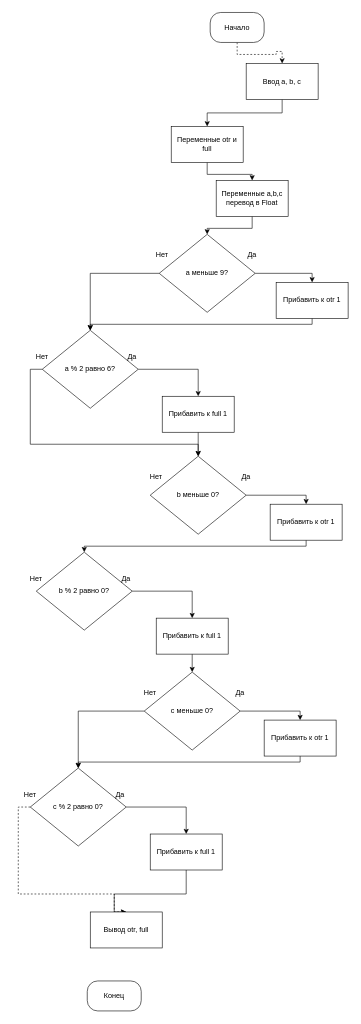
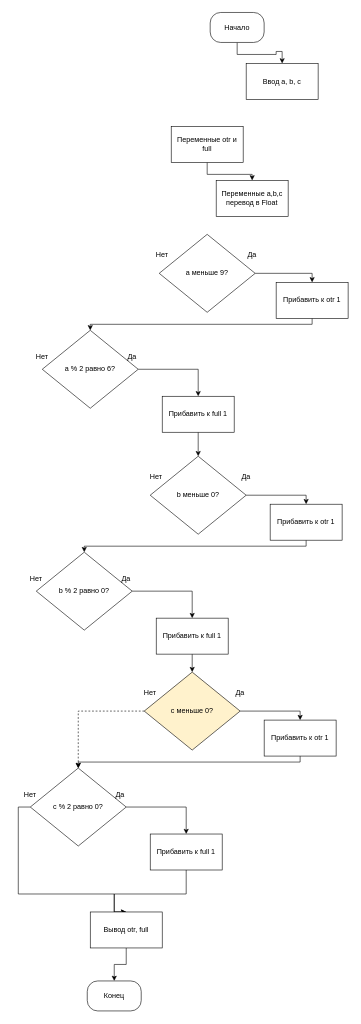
(259, 54) -> (259, 54)
(207, 115) -> none
(230, 228) -> none
(100, 273) -> none
(69, 444) -> none
(86, 711) -> (86, 711)
(192, 711) -> (192, 711)
(18, 892) -> (18, 892)
none -> (121, 965)
